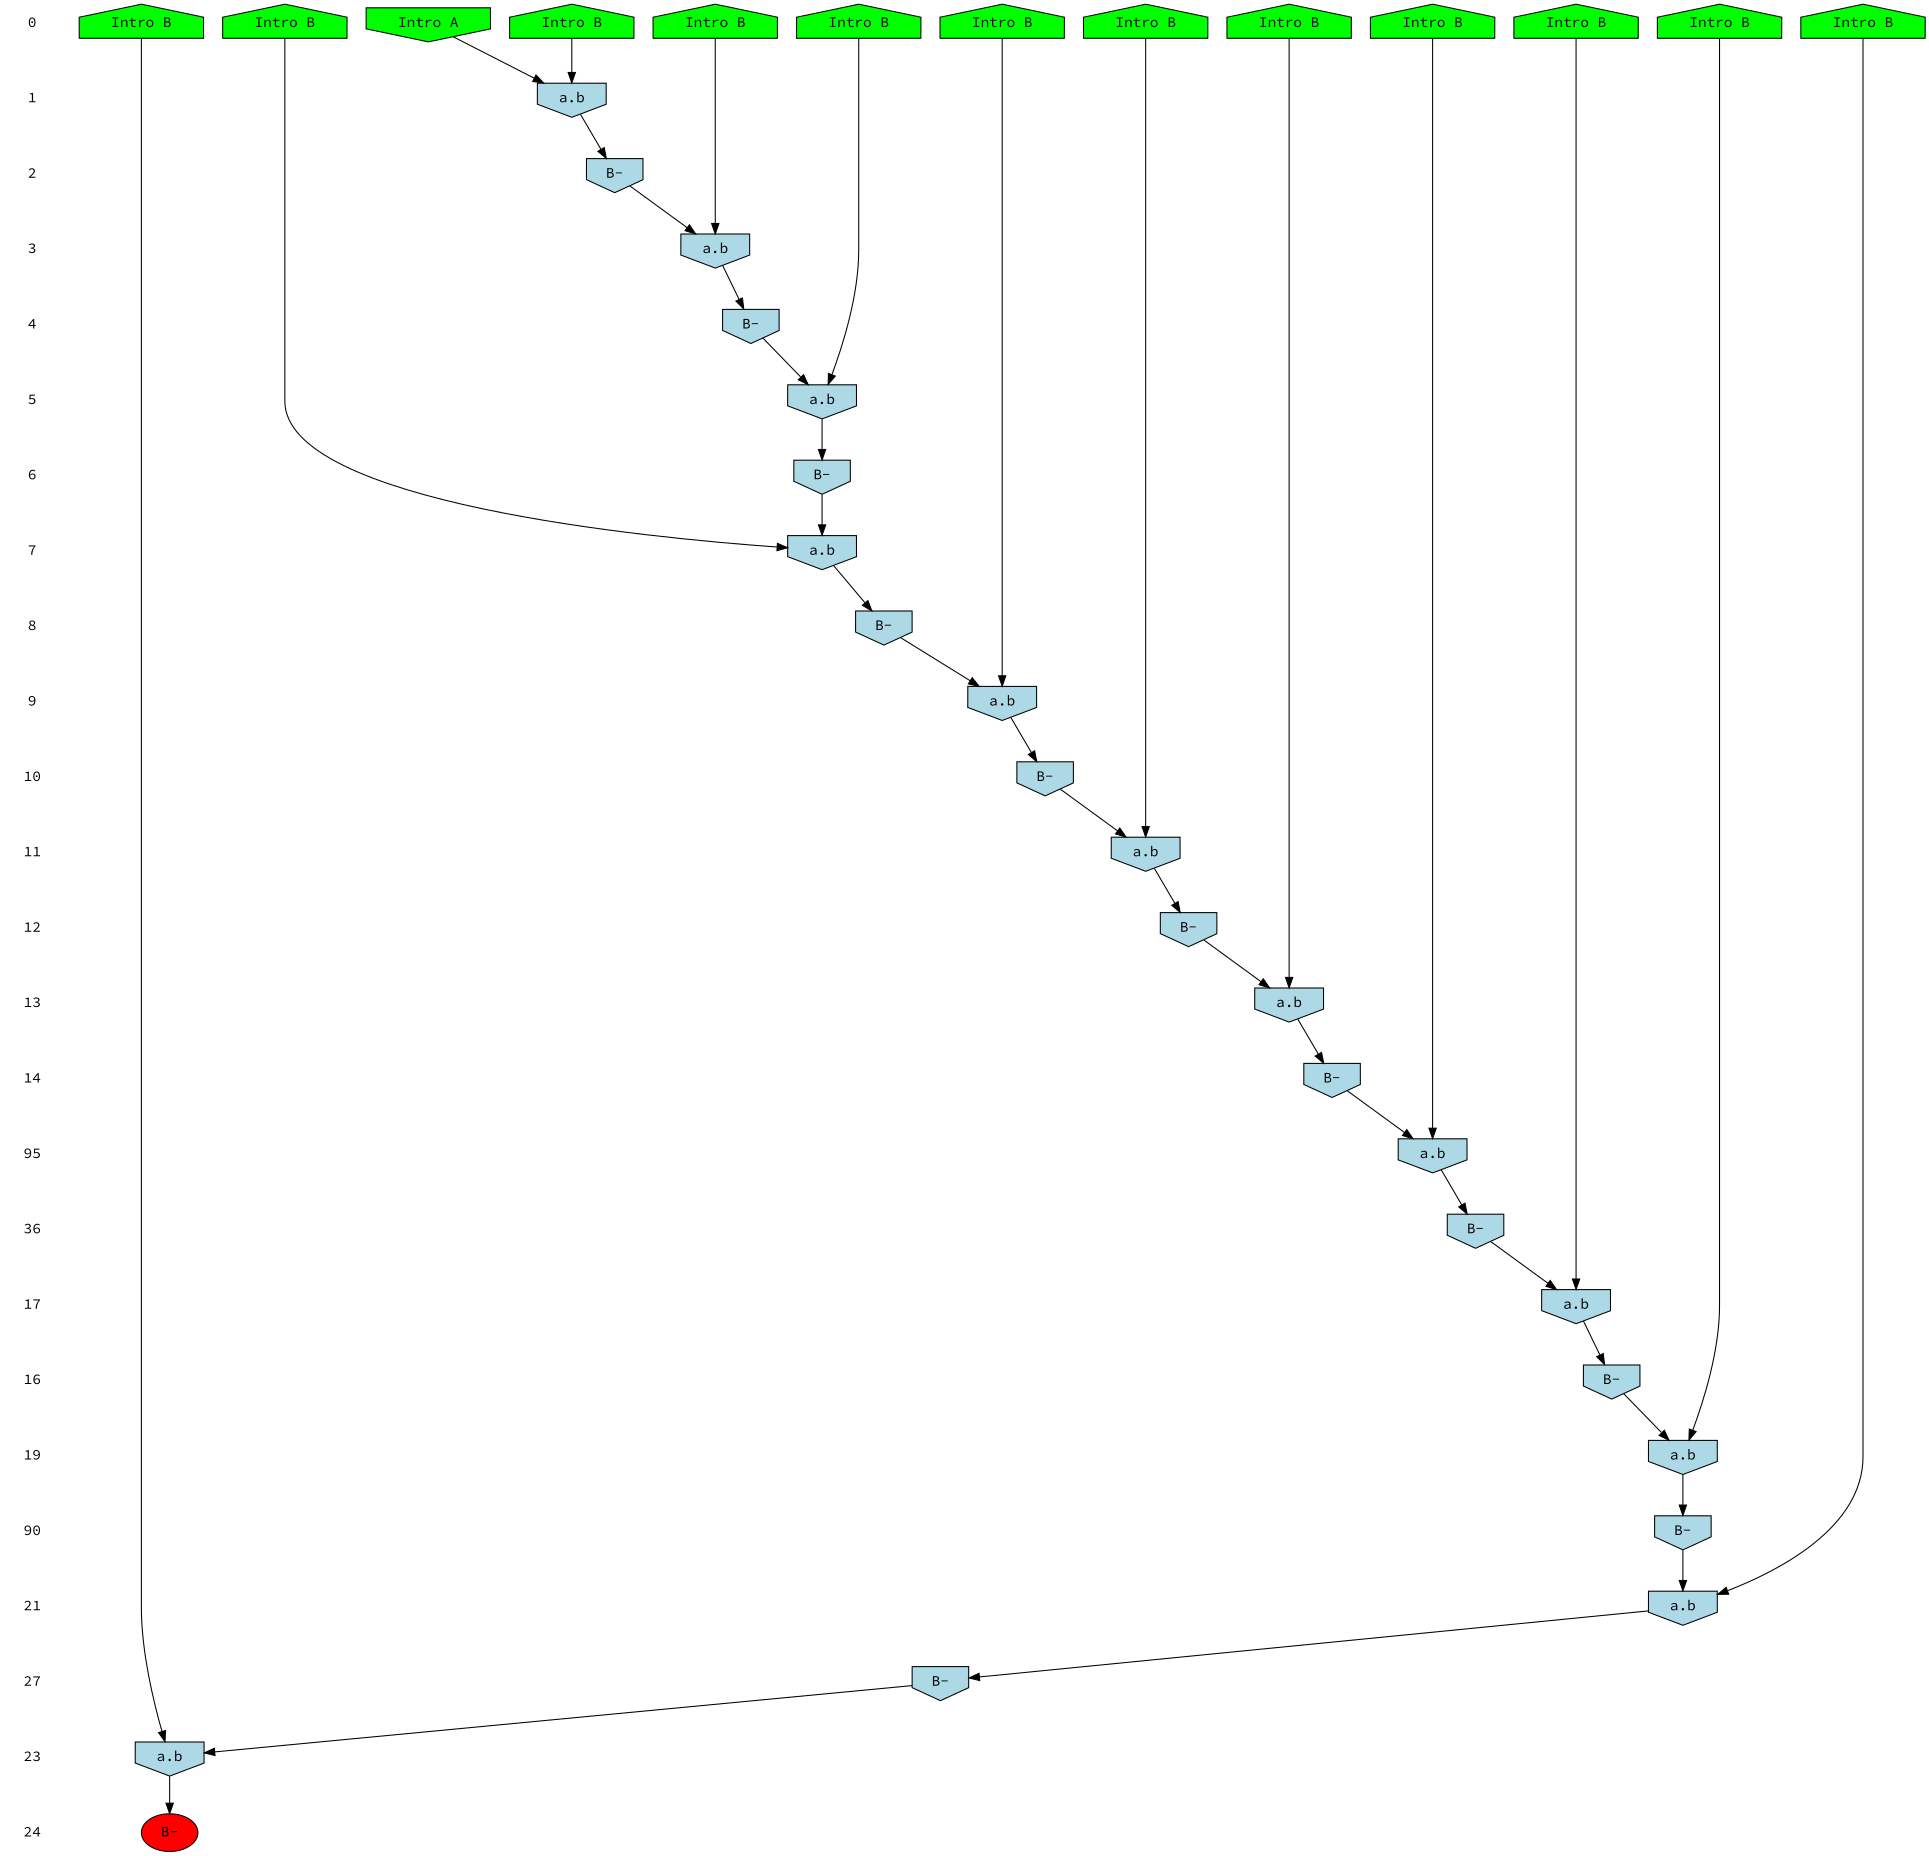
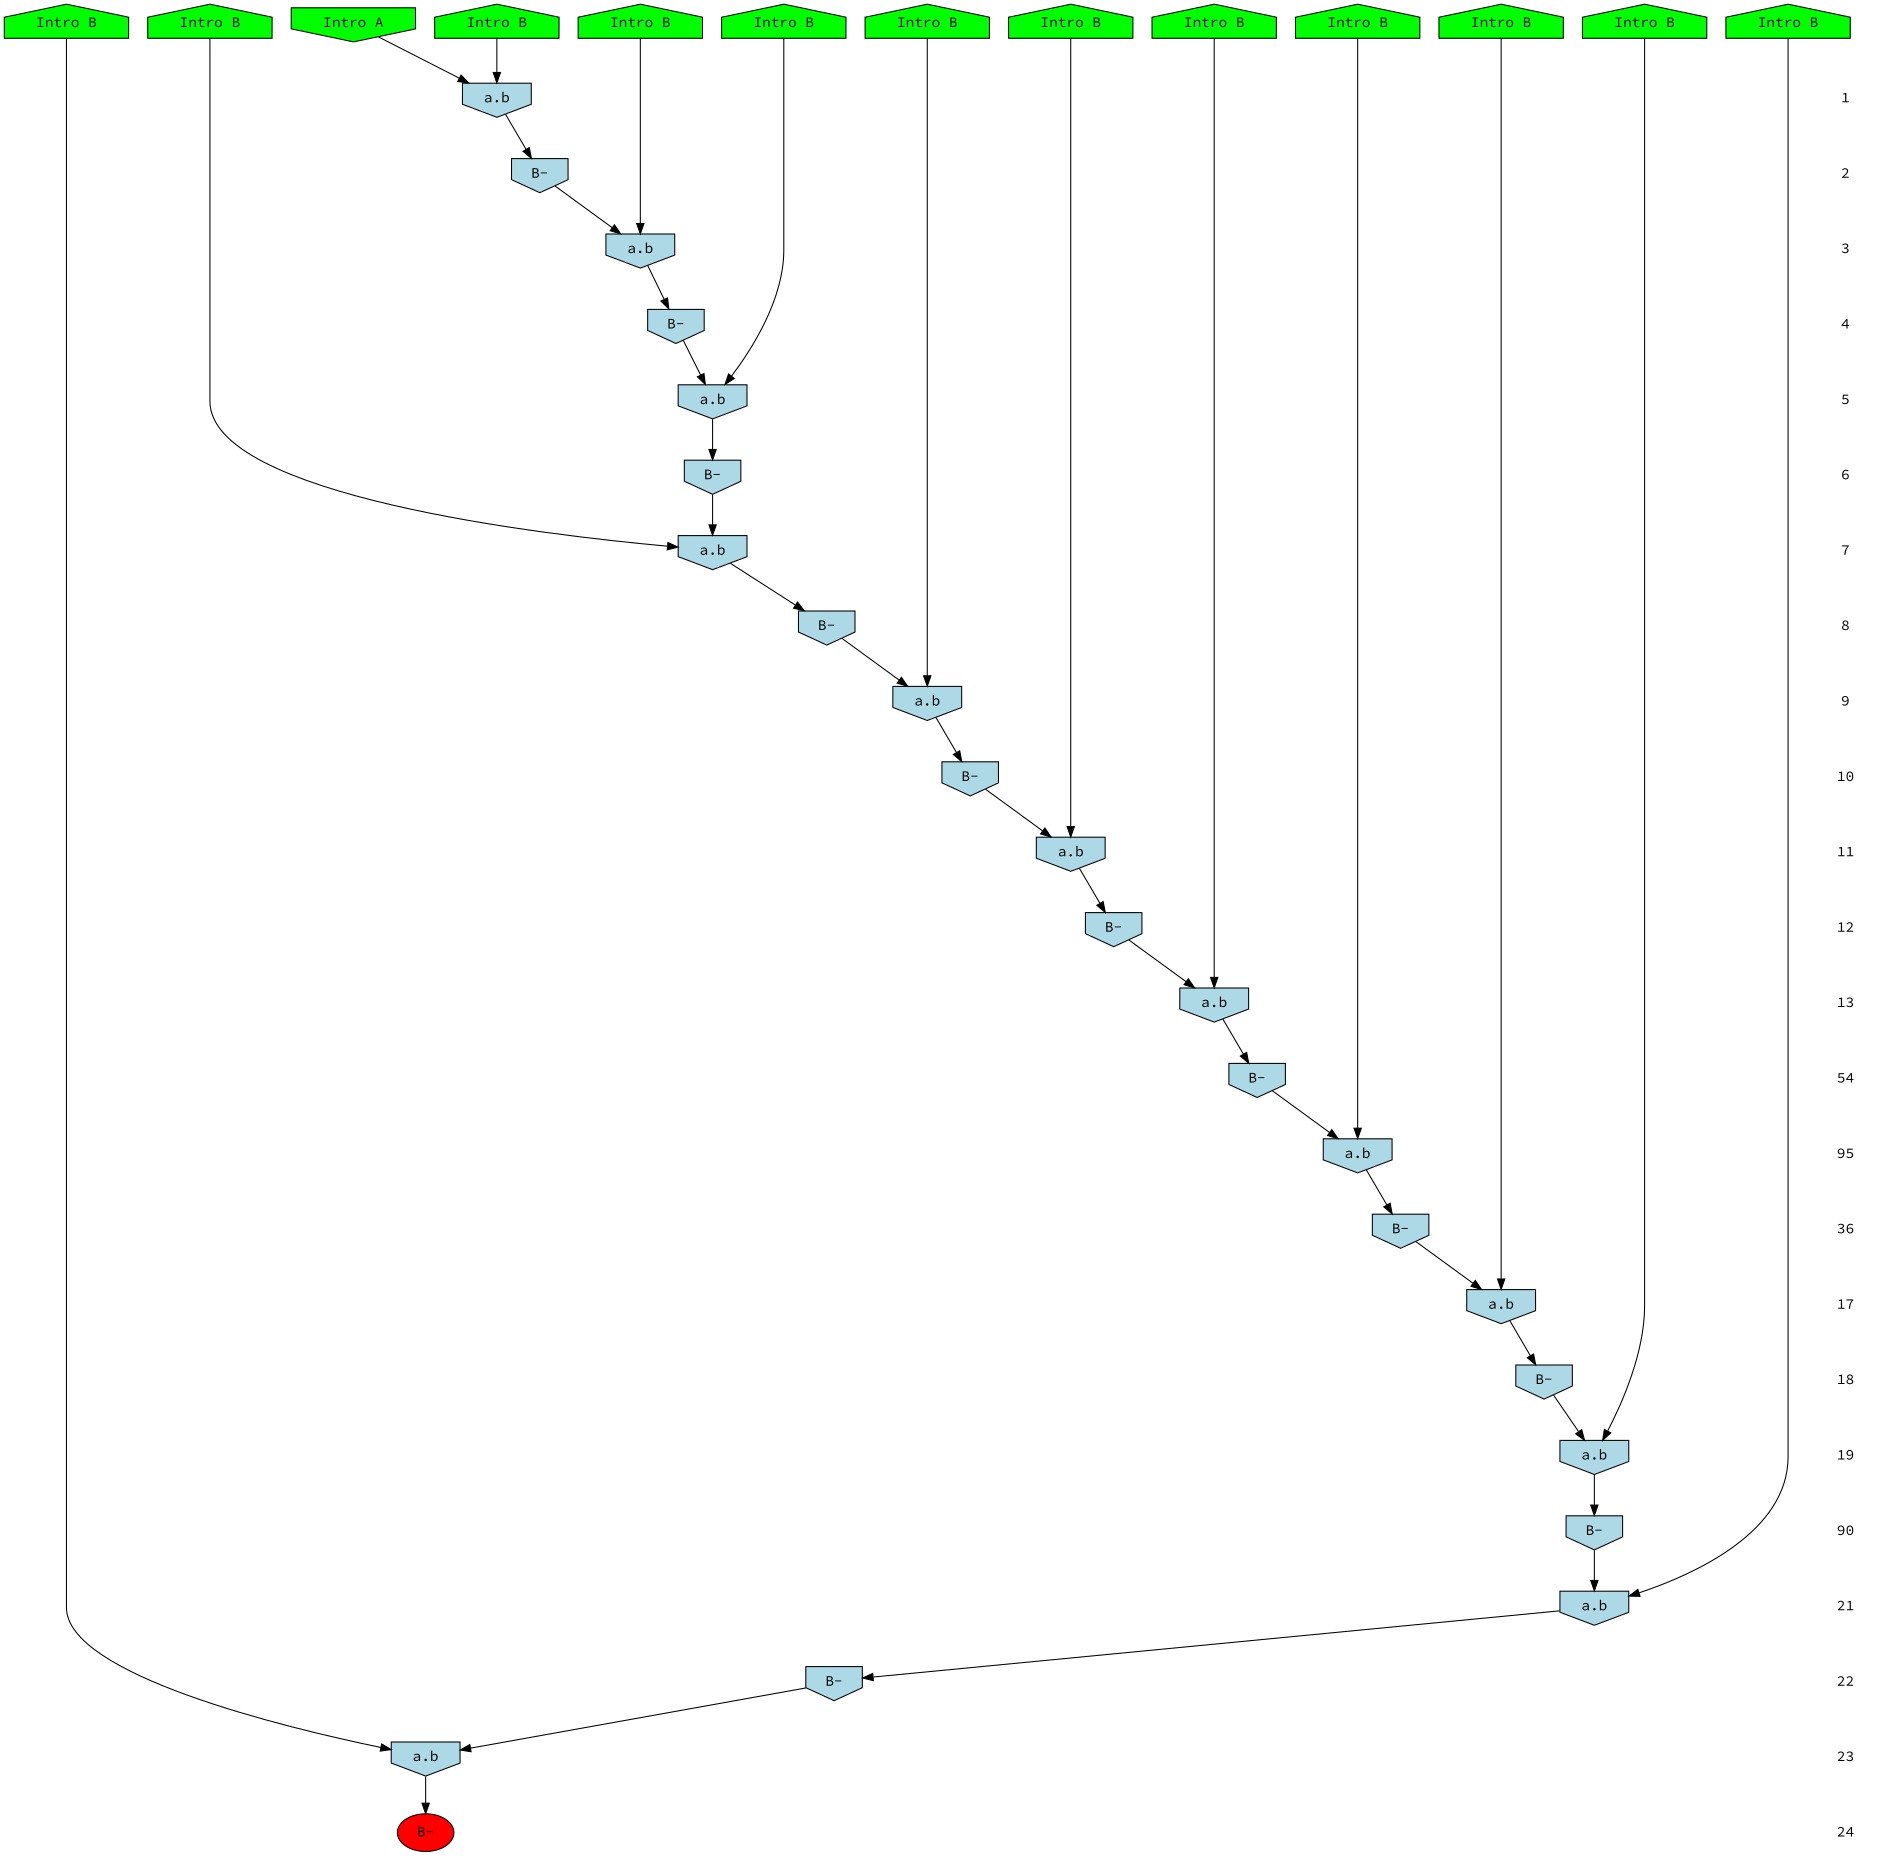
(32, 23) -> none
(32, 1079) -> (1846, 1079)
(32, 1380) -> (1846, 1380)
(32, 1682) -> (1846, 1682)
